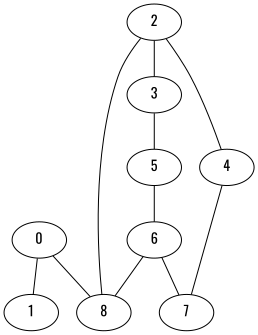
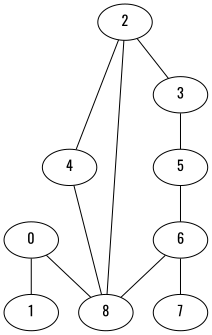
(207, 240) -> (88, 240)
